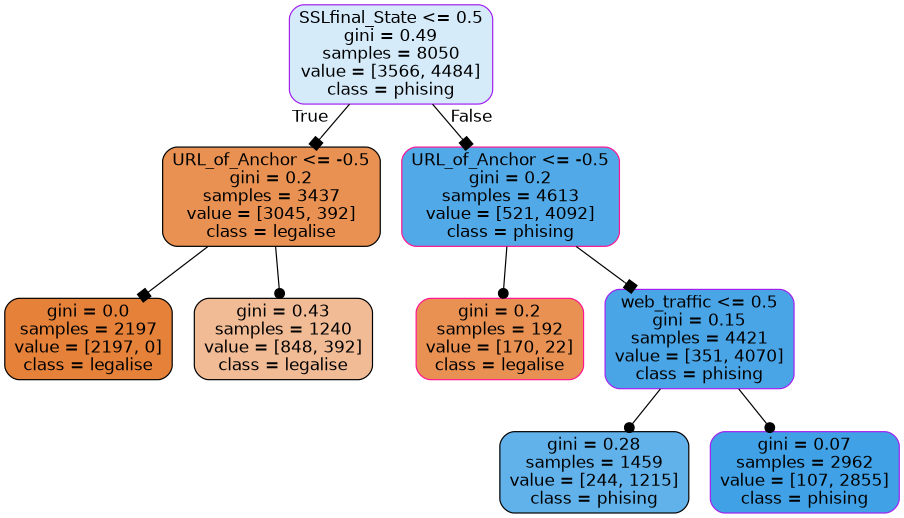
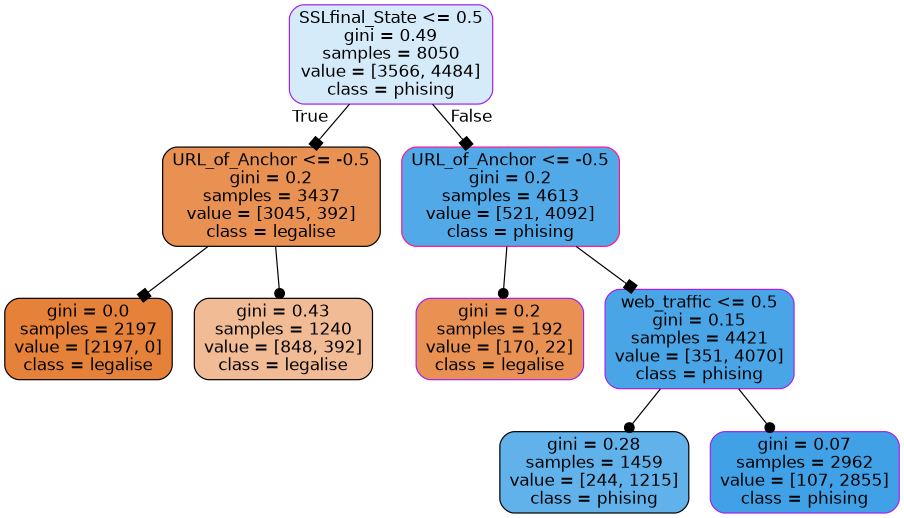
(500, 339) -> (500, 339)
